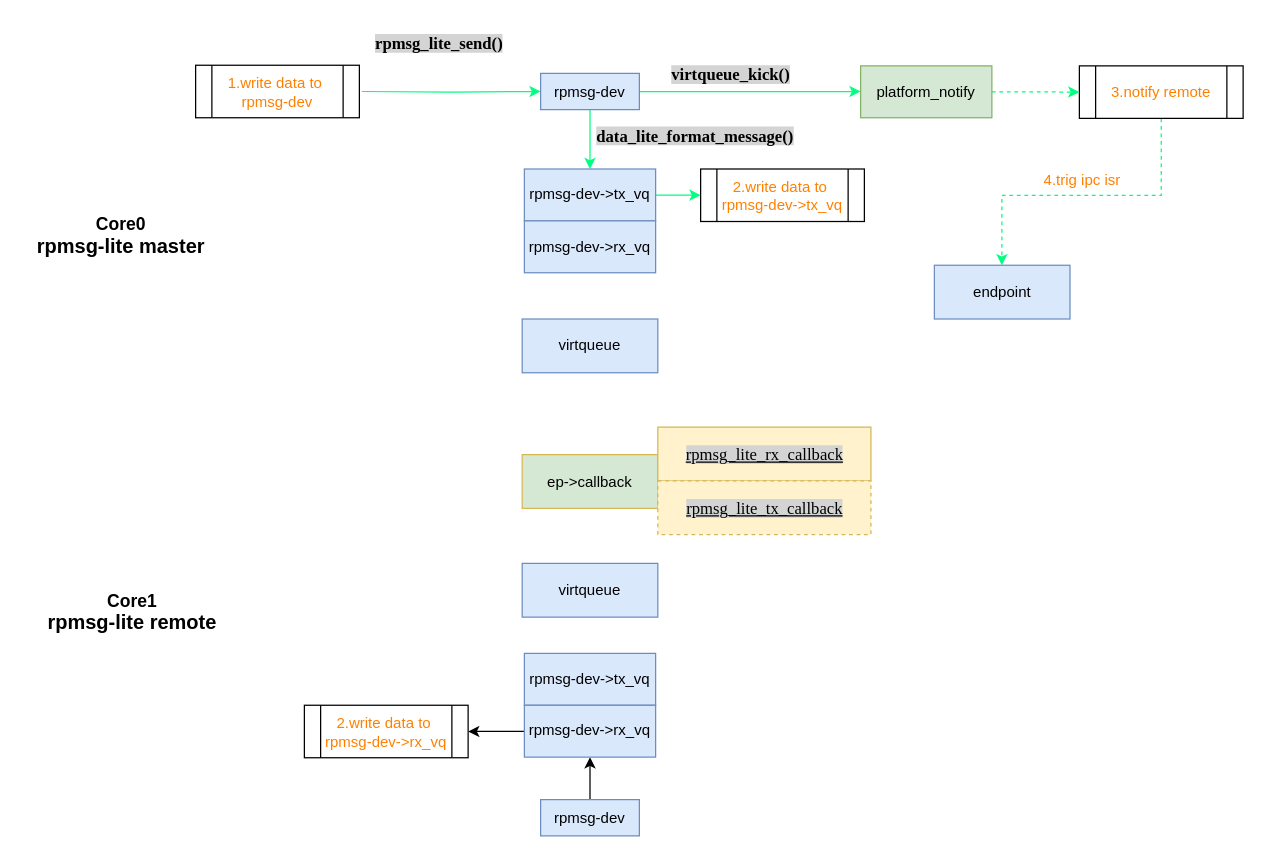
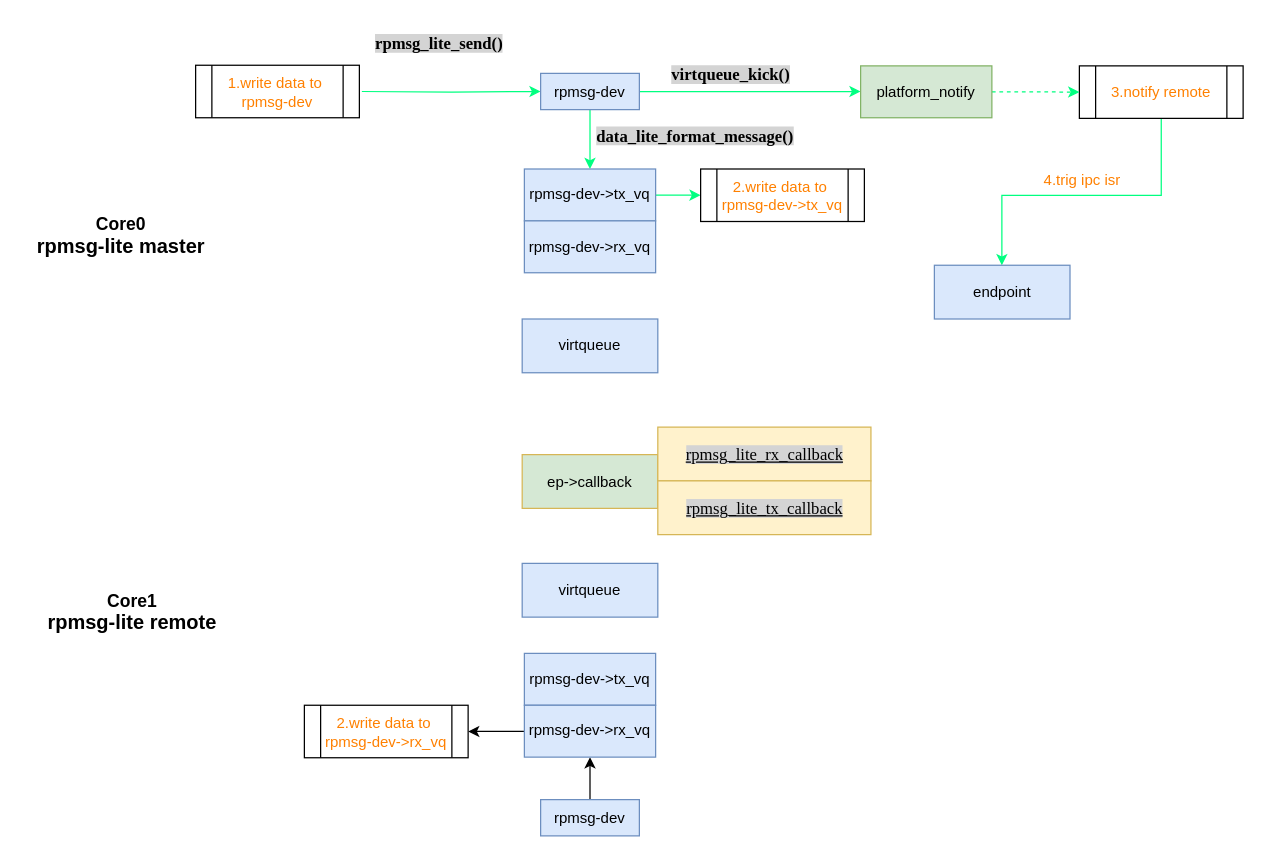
(1088, 195) -> (1088, 195)
(764, 508) -> (764, 508)
